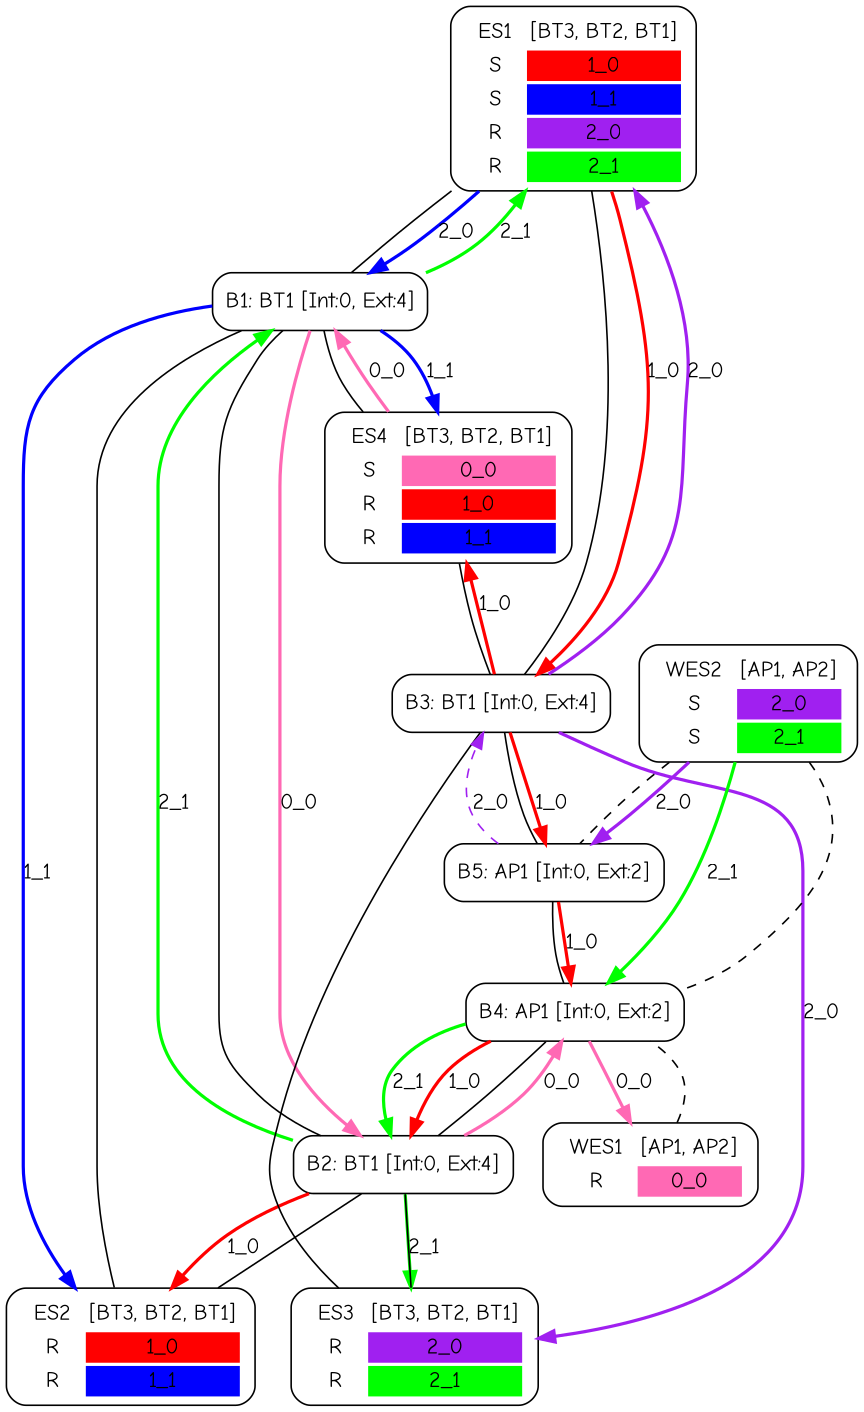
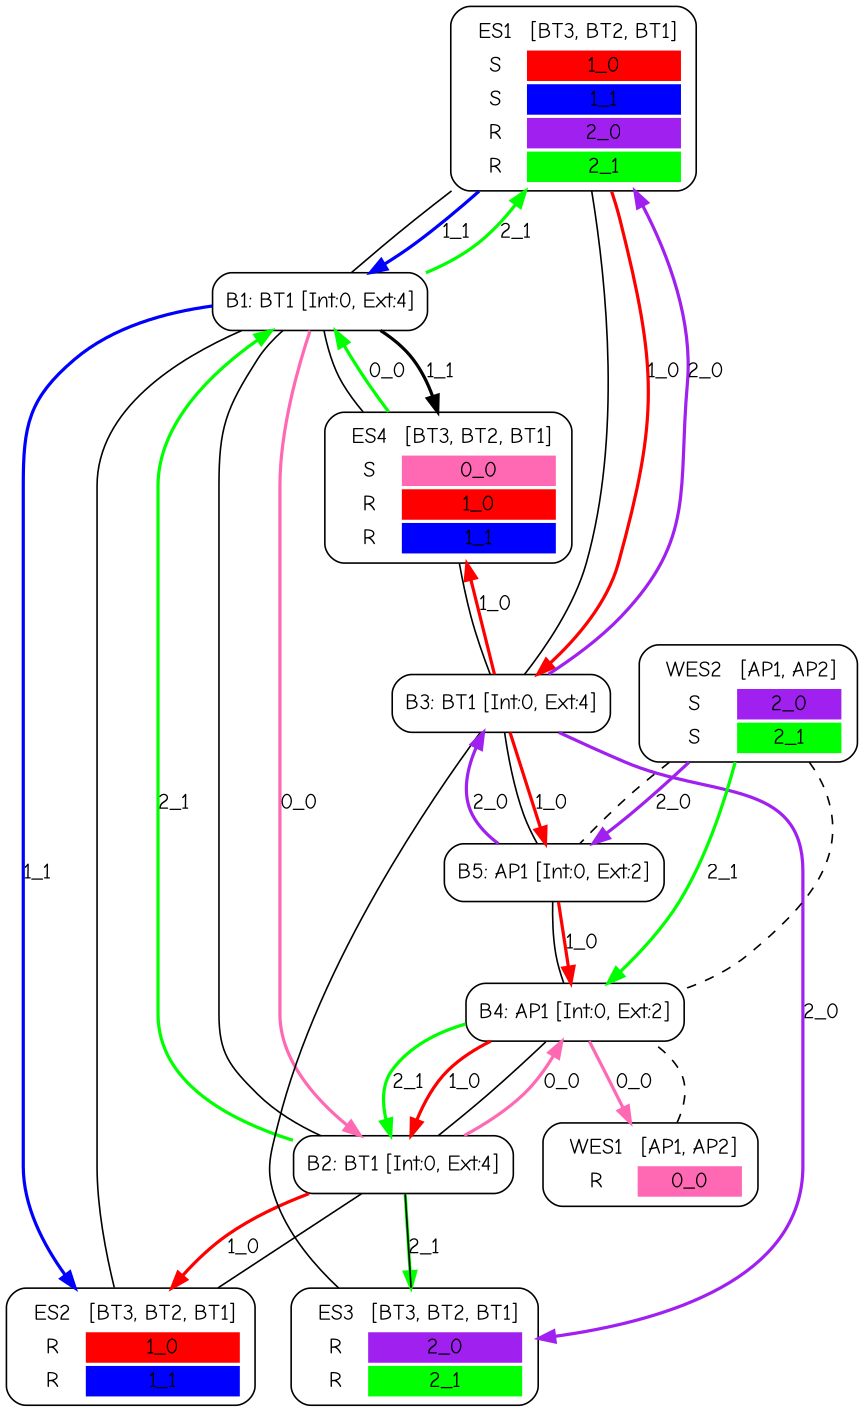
(456, 232) -> (456, 232)
(413, 359) -> (413, 359)
(365, 379) -> (365, 379)
(467, 800) -> (467, 800)
